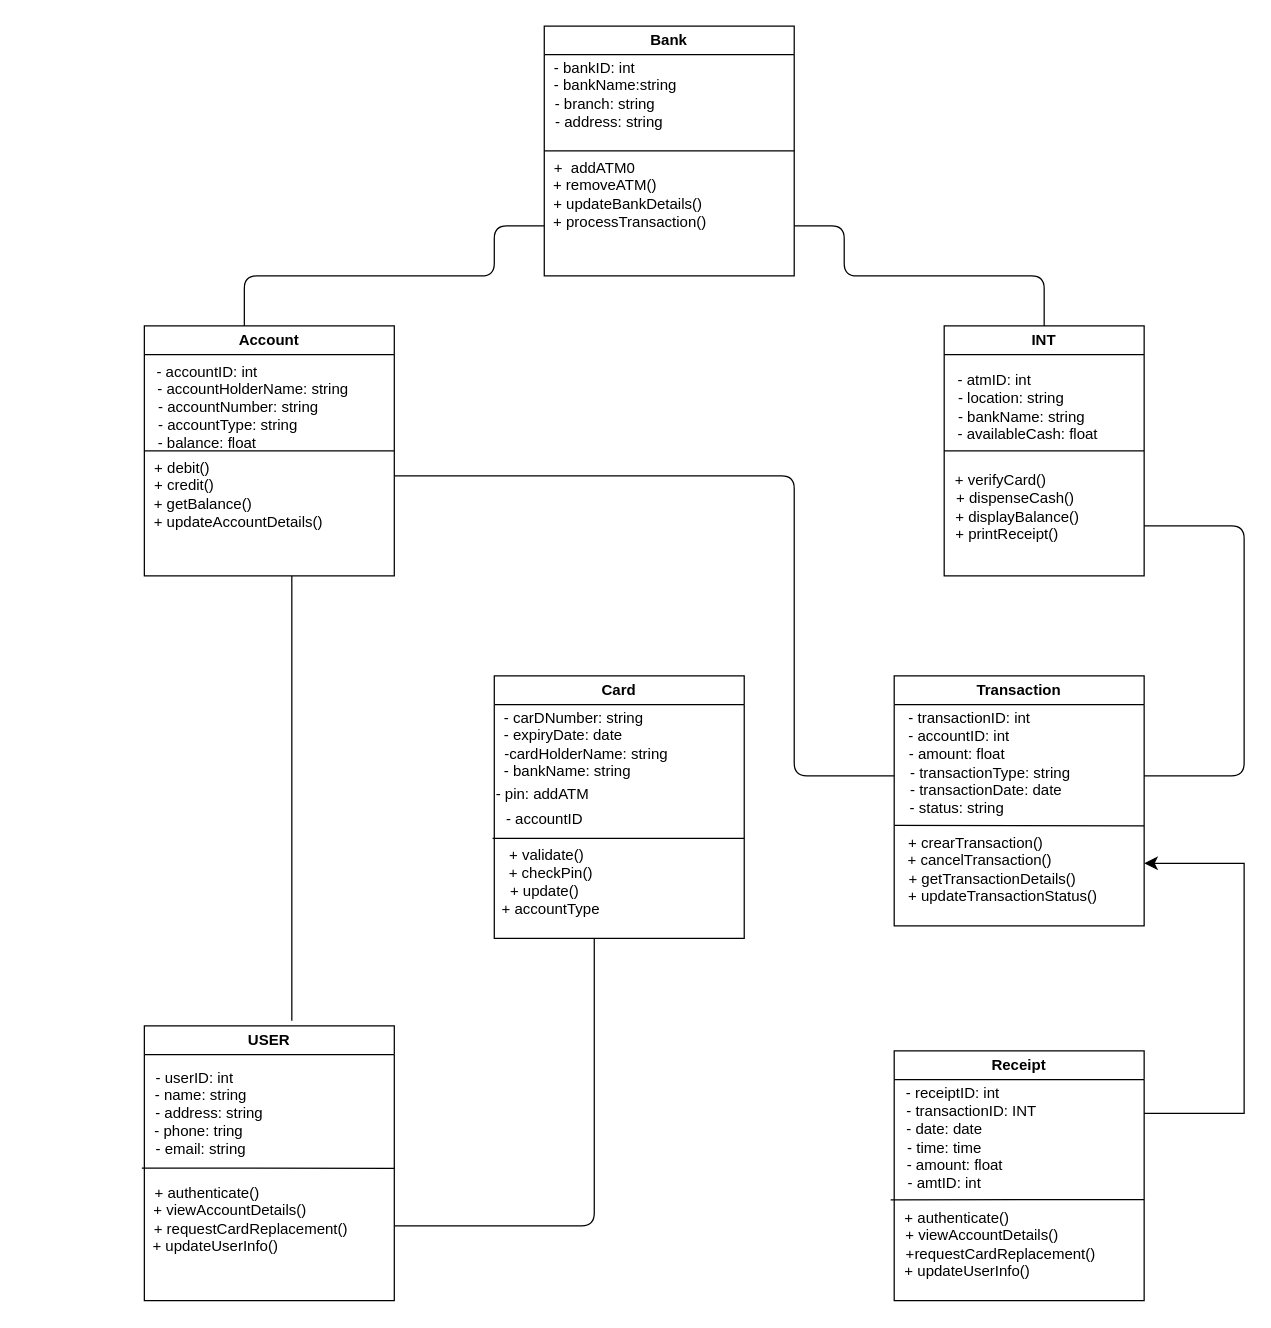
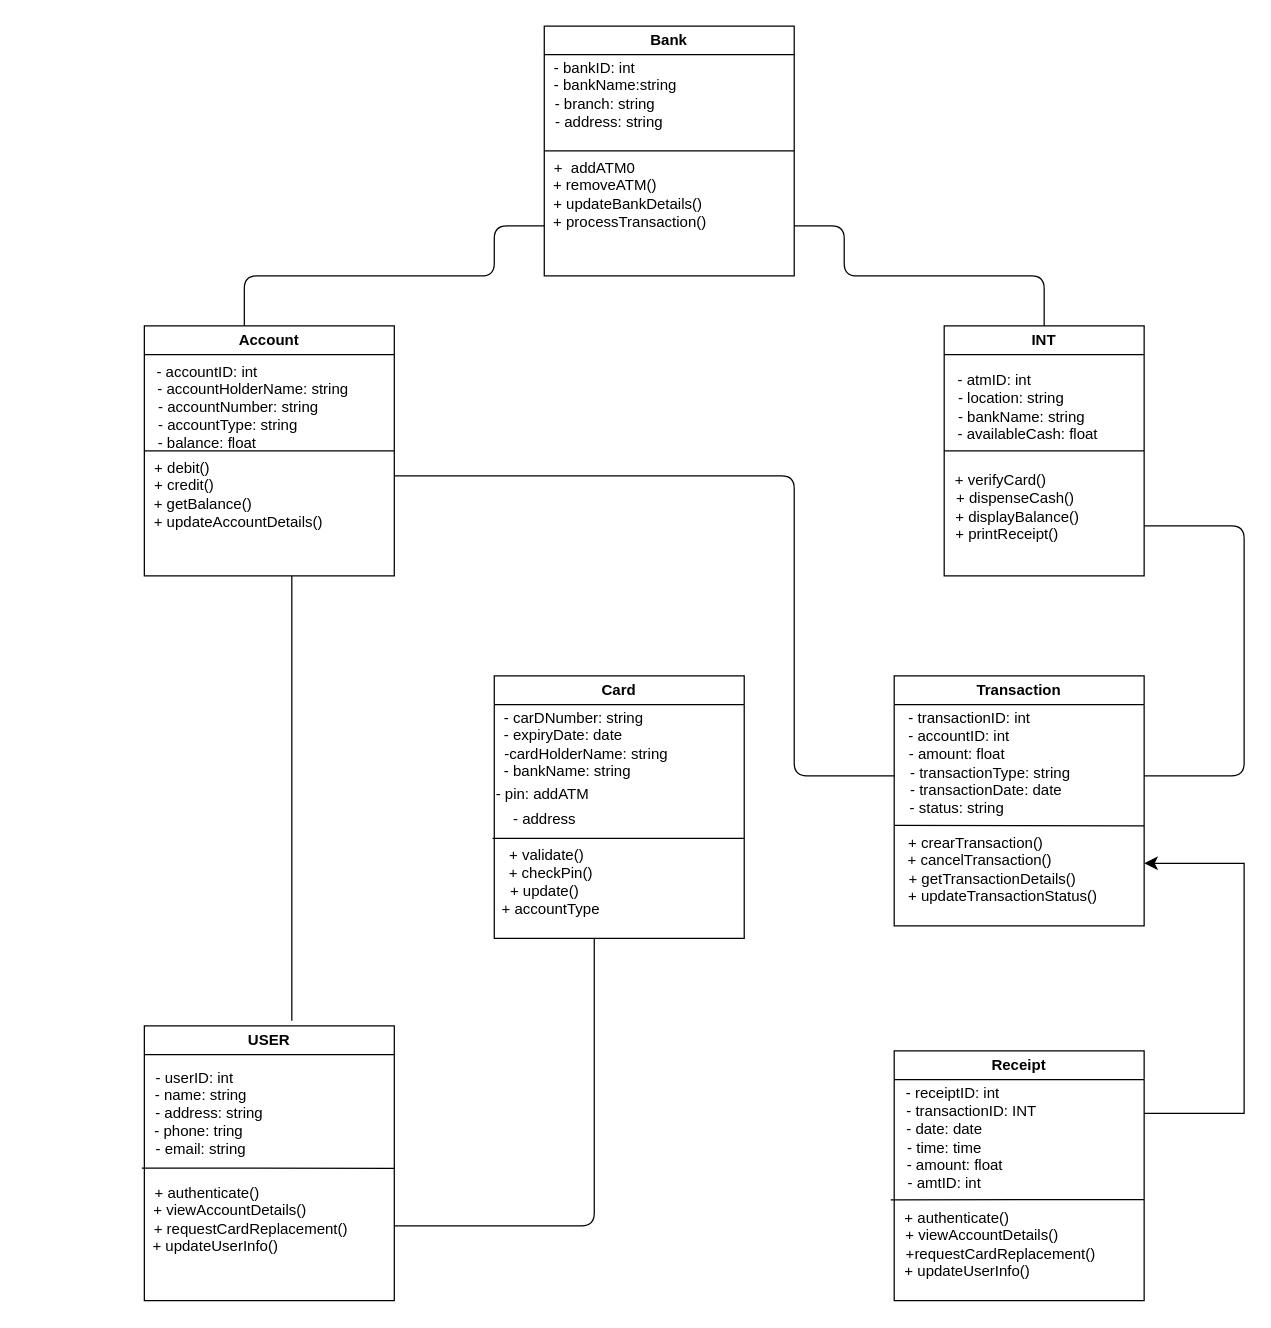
(545, 819) -> (545, 819)
